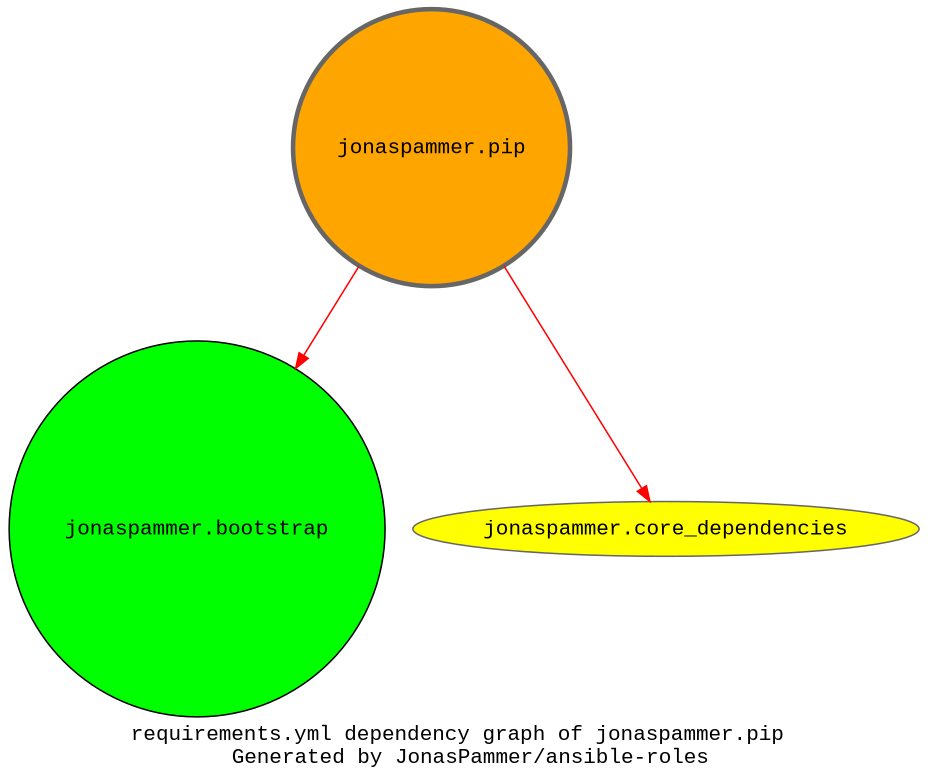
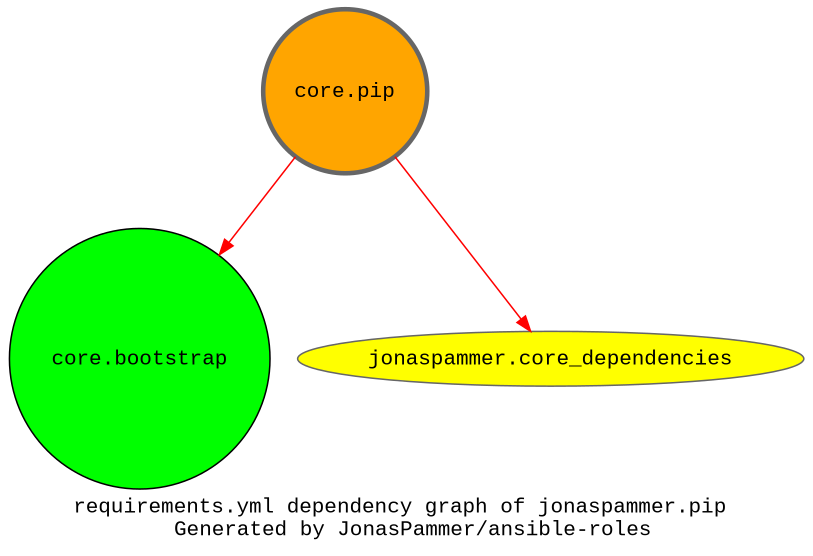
(432, 148) -> (345, 91)
(197, 529) -> (140, 359)
